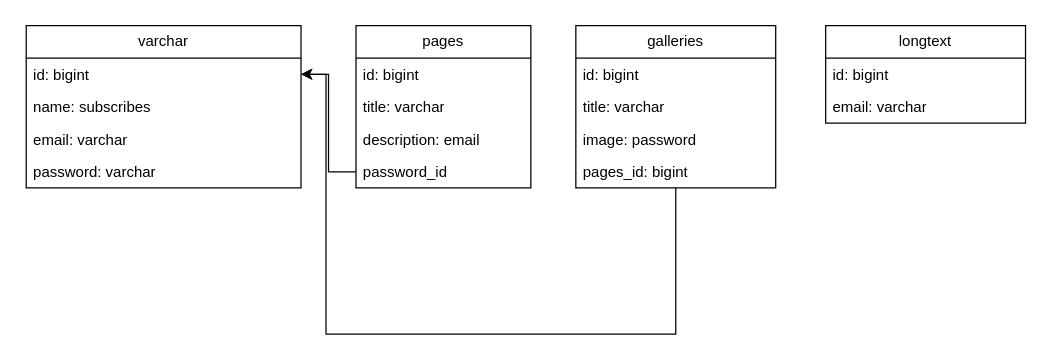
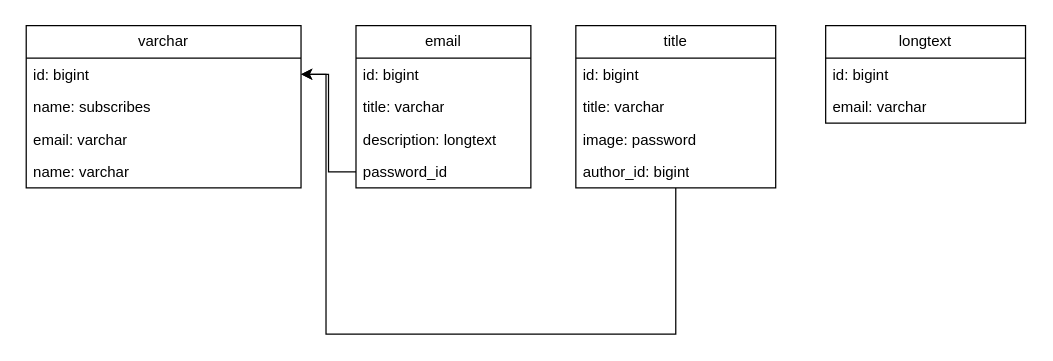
(443, 42) -> (443, 42)
(676, 42) -> (676, 42)
(427, 141) -> (442, 141)
(101, 173) -> (84, 173)
(641, 173) -> (645, 173)
